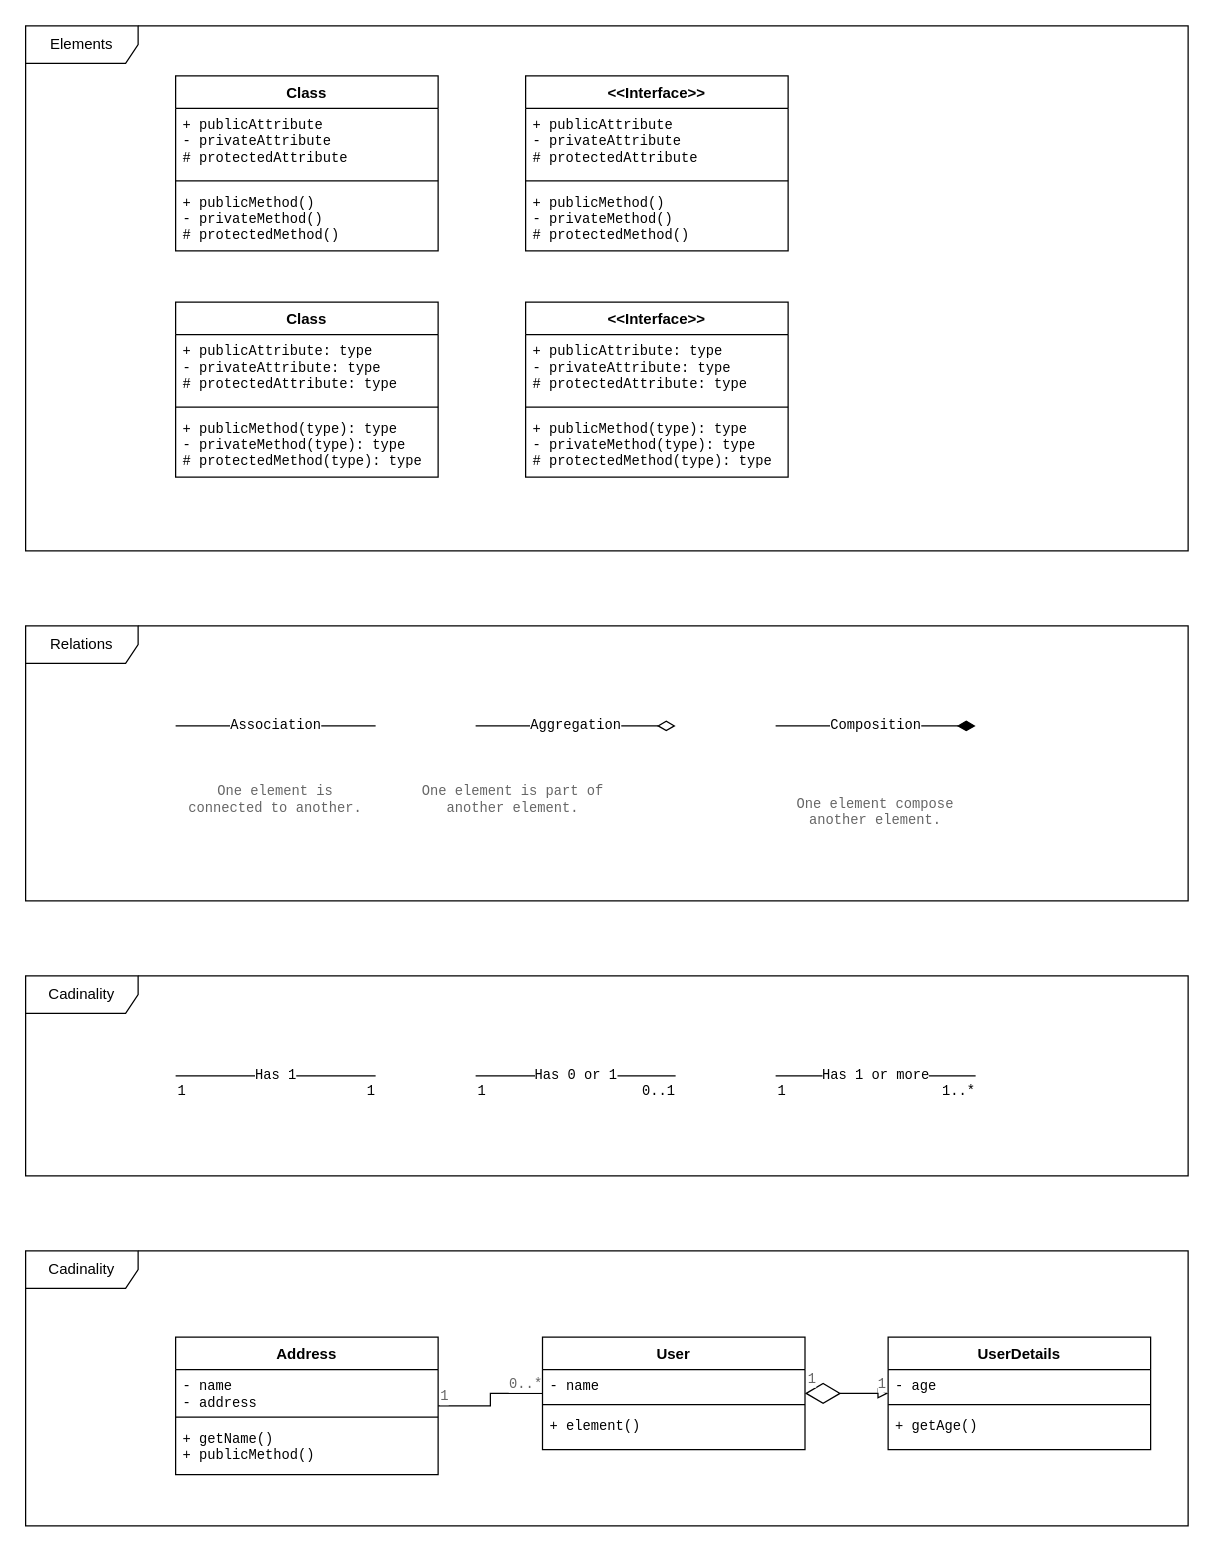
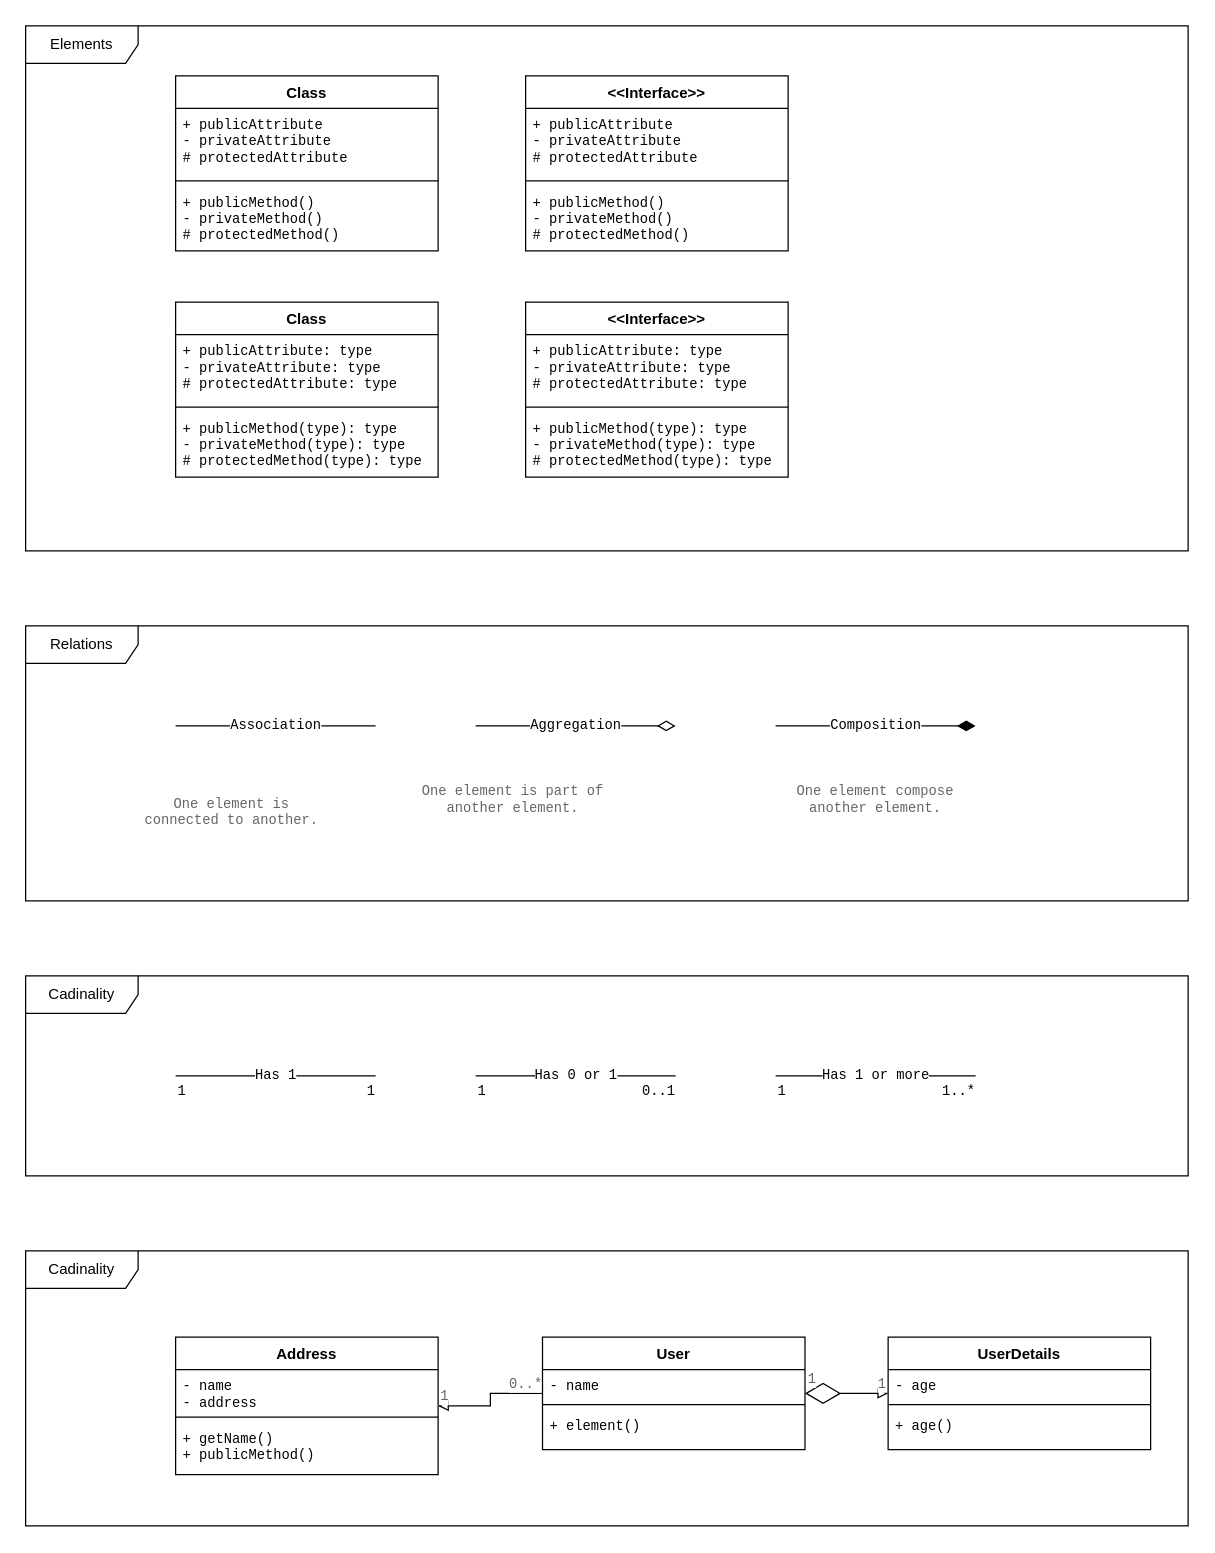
(276, 826) -> (232, 838)
(876, 838) -> (876, 826)
(445, 1406) -> (449, 1406)
(932, 1425) -> (920, 1425)
